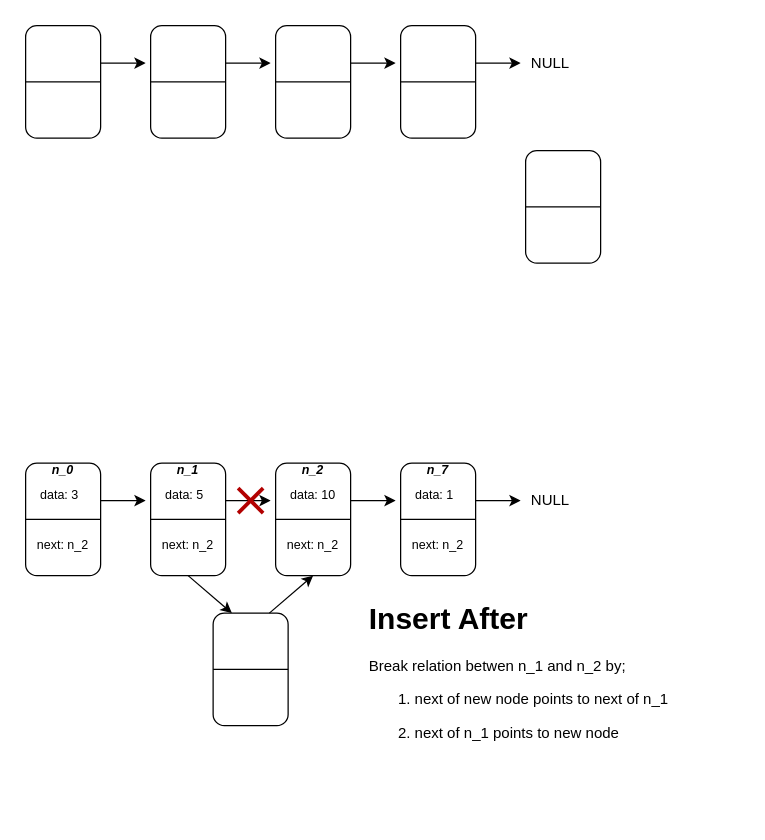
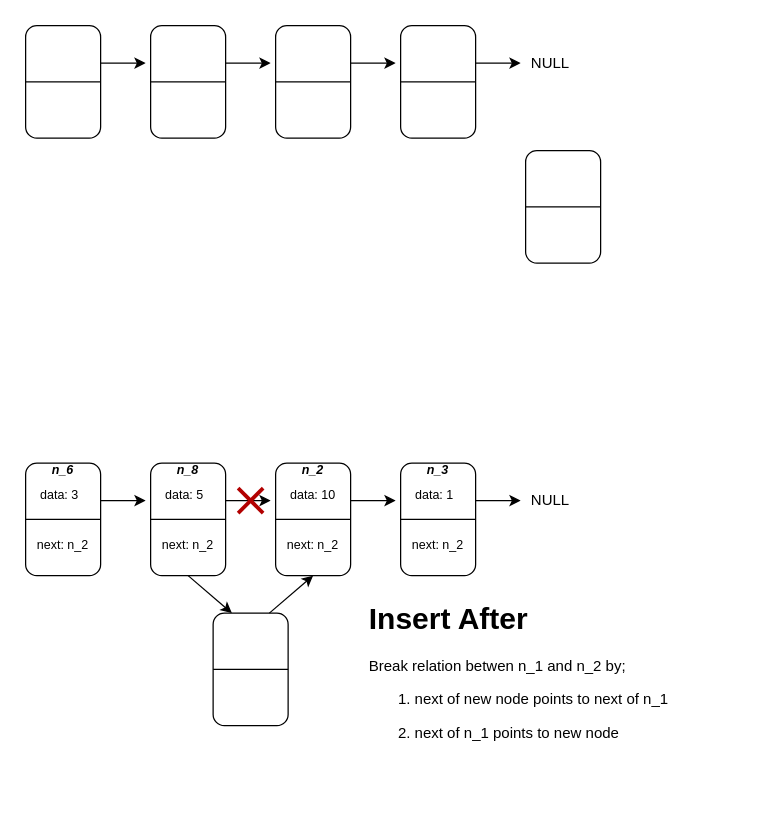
(63, 469) -> (63, 469)
(188, 469) -> (188, 469)
(438, 469) -> (438, 469)
